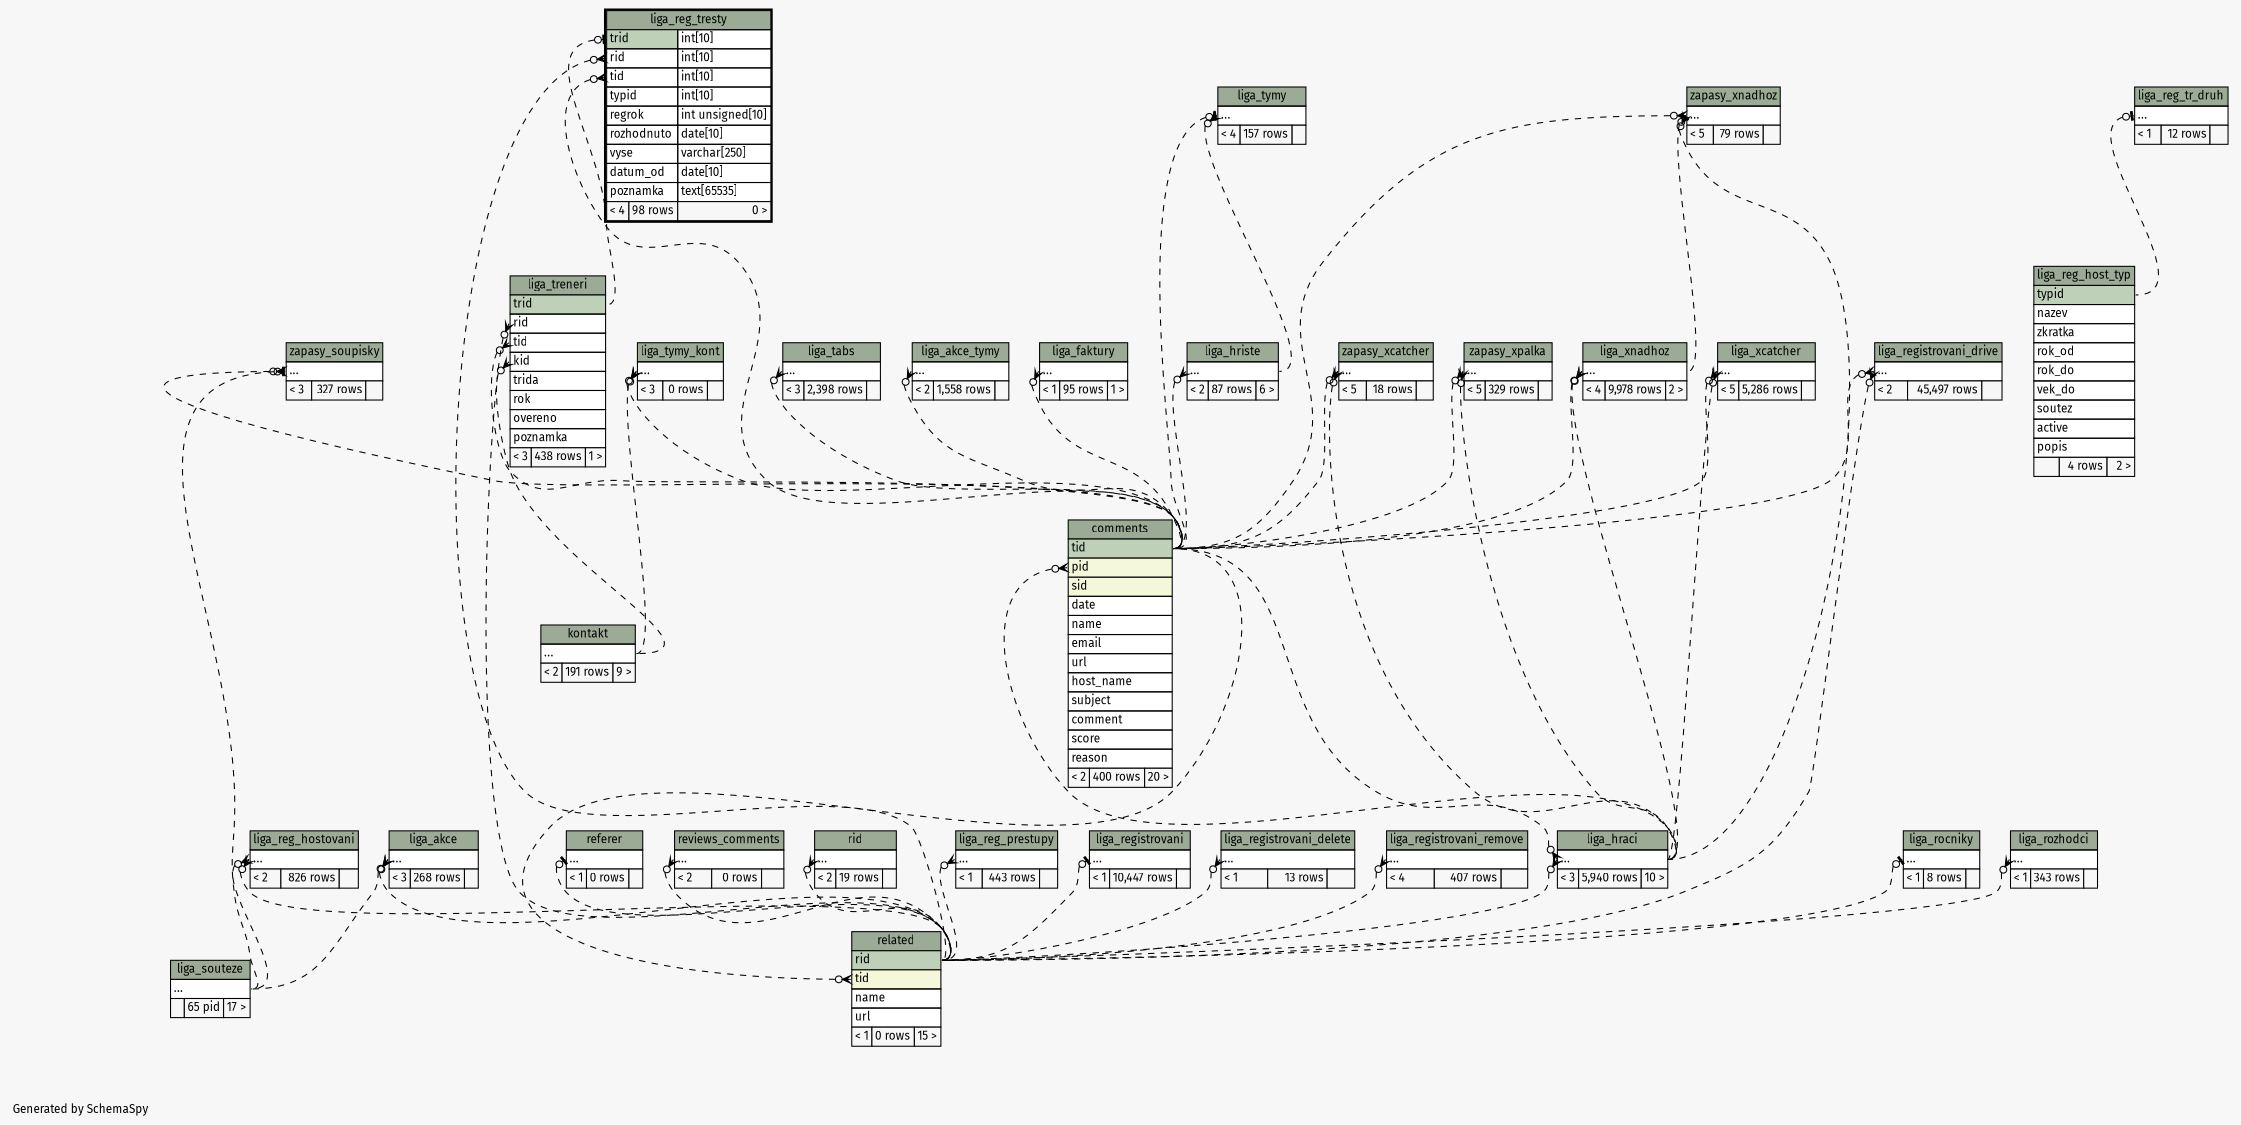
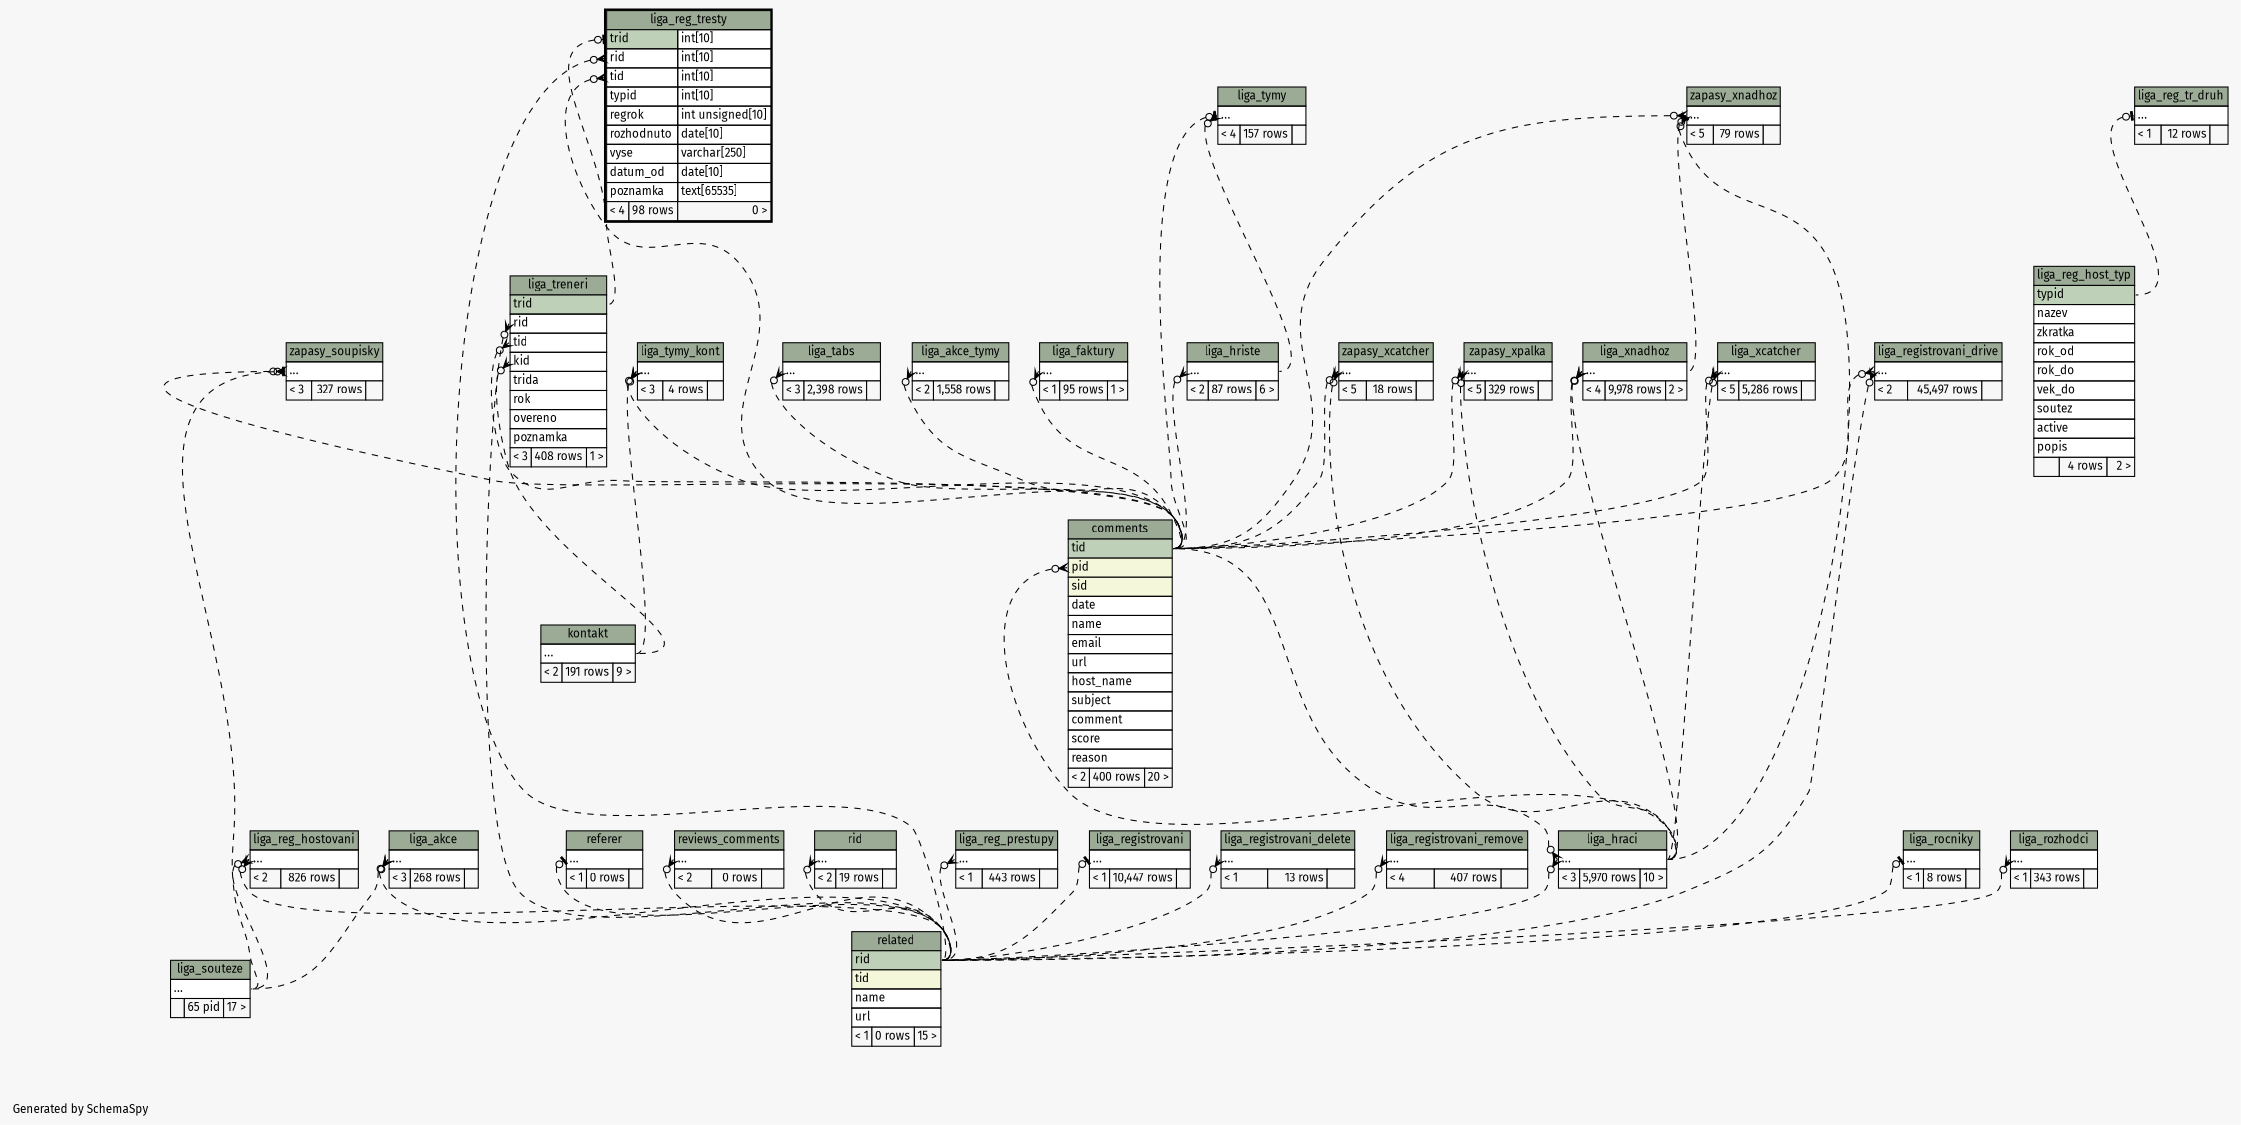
(686, 390) -> (686, 390)
(558, 457) -> (559, 457)
(773, 799) -> none
(1610, 878) -> (1610, 878)
